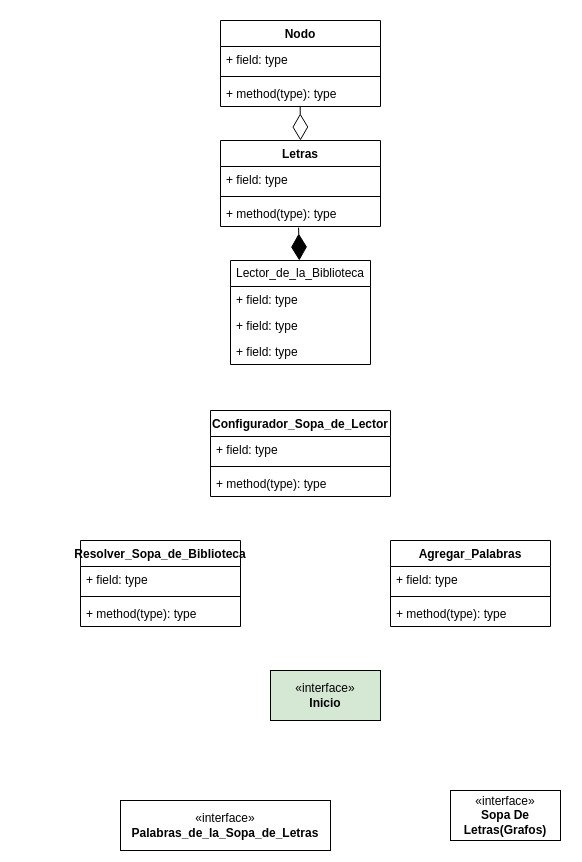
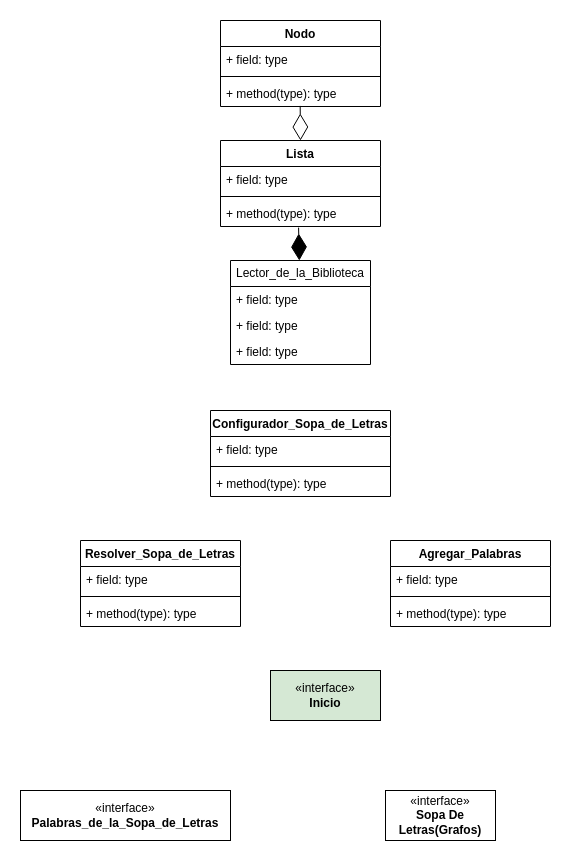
(301, 155) -> (301, 155)
(301, 432) -> (301, 432)
(161, 562) -> (161, 555)
(506, 816) -> (441, 816)
(226, 826) -> (126, 816)
